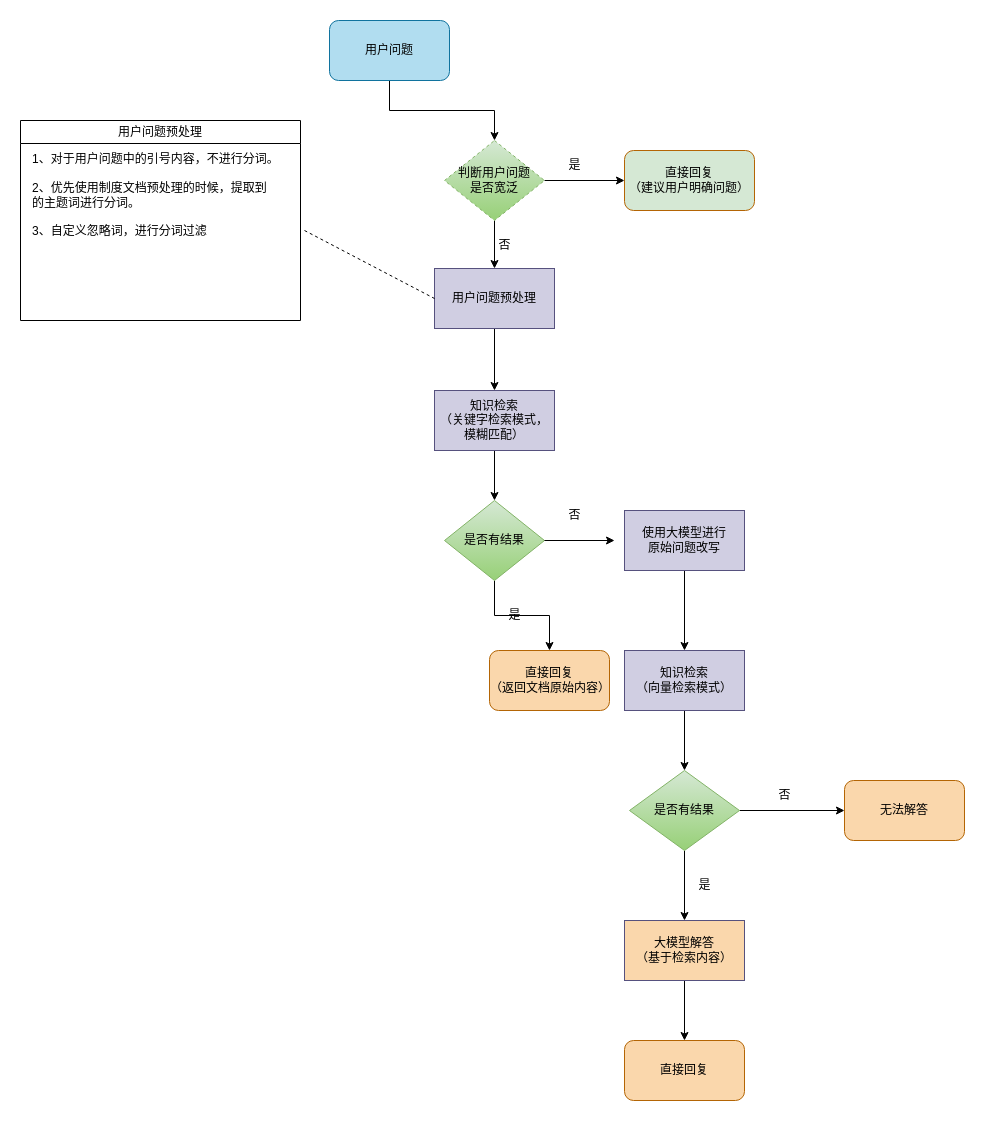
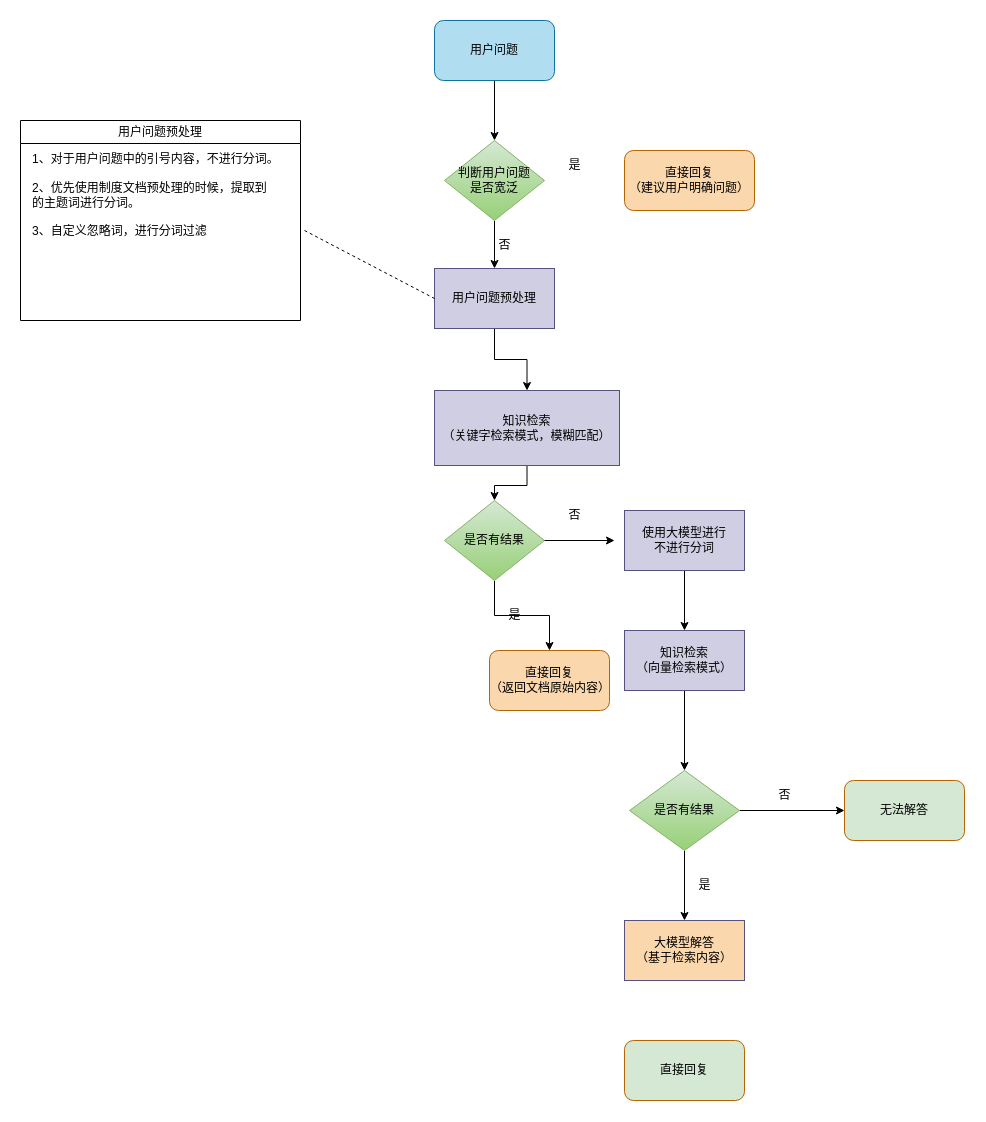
(390, 51) -> (495, 51)
(495, 181) -> (495, 181)
(581, 181) -> none
(690, 181) -> (690, 181)
(495, 421) -> (527, 428)
(685, 541) -> (685, 541)
(685, 681) -> (685, 661)
(905, 811) -> (905, 811)
(685, 1007) -> none
(685, 1071) -> (685, 1071)
